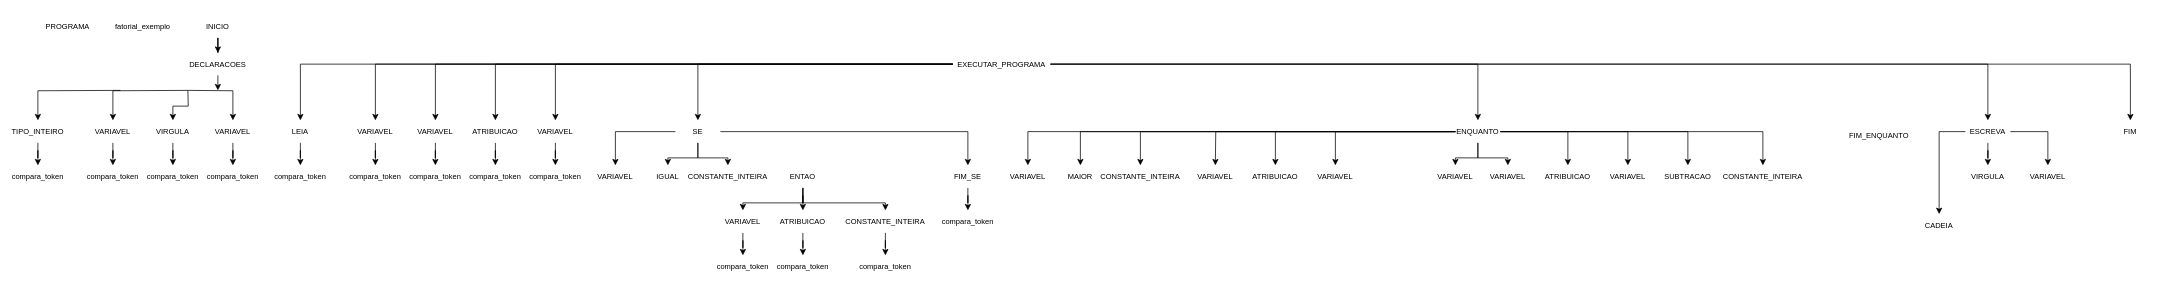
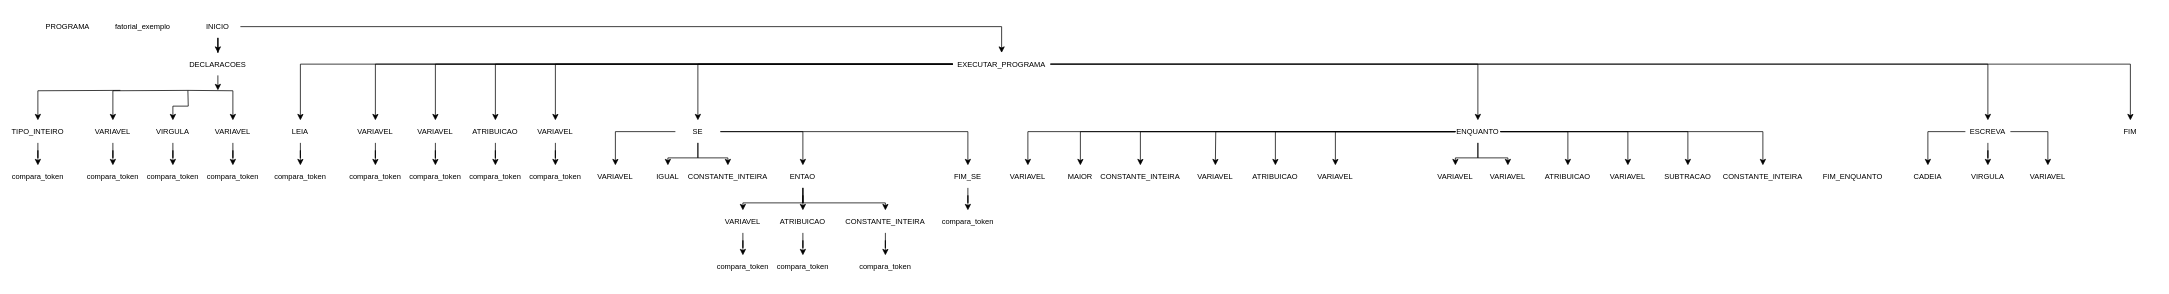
none -> (632, 27)
(1879, 135) -> (1853, 177)
none -> (803, 159)
(1939, 225) -> (1928, 177)
